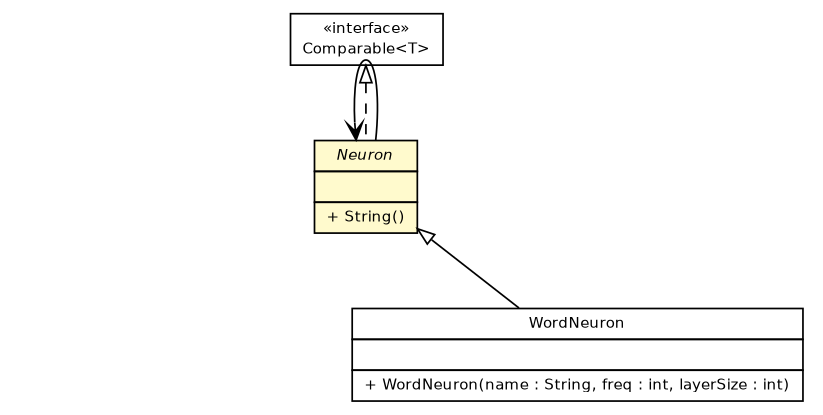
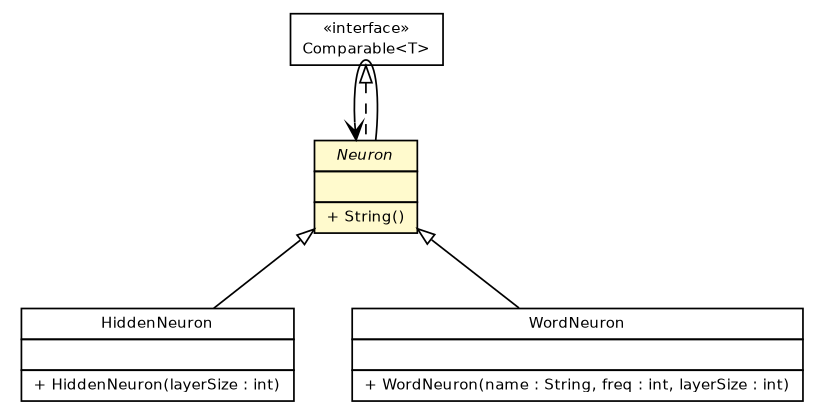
none -> (157, 355)
